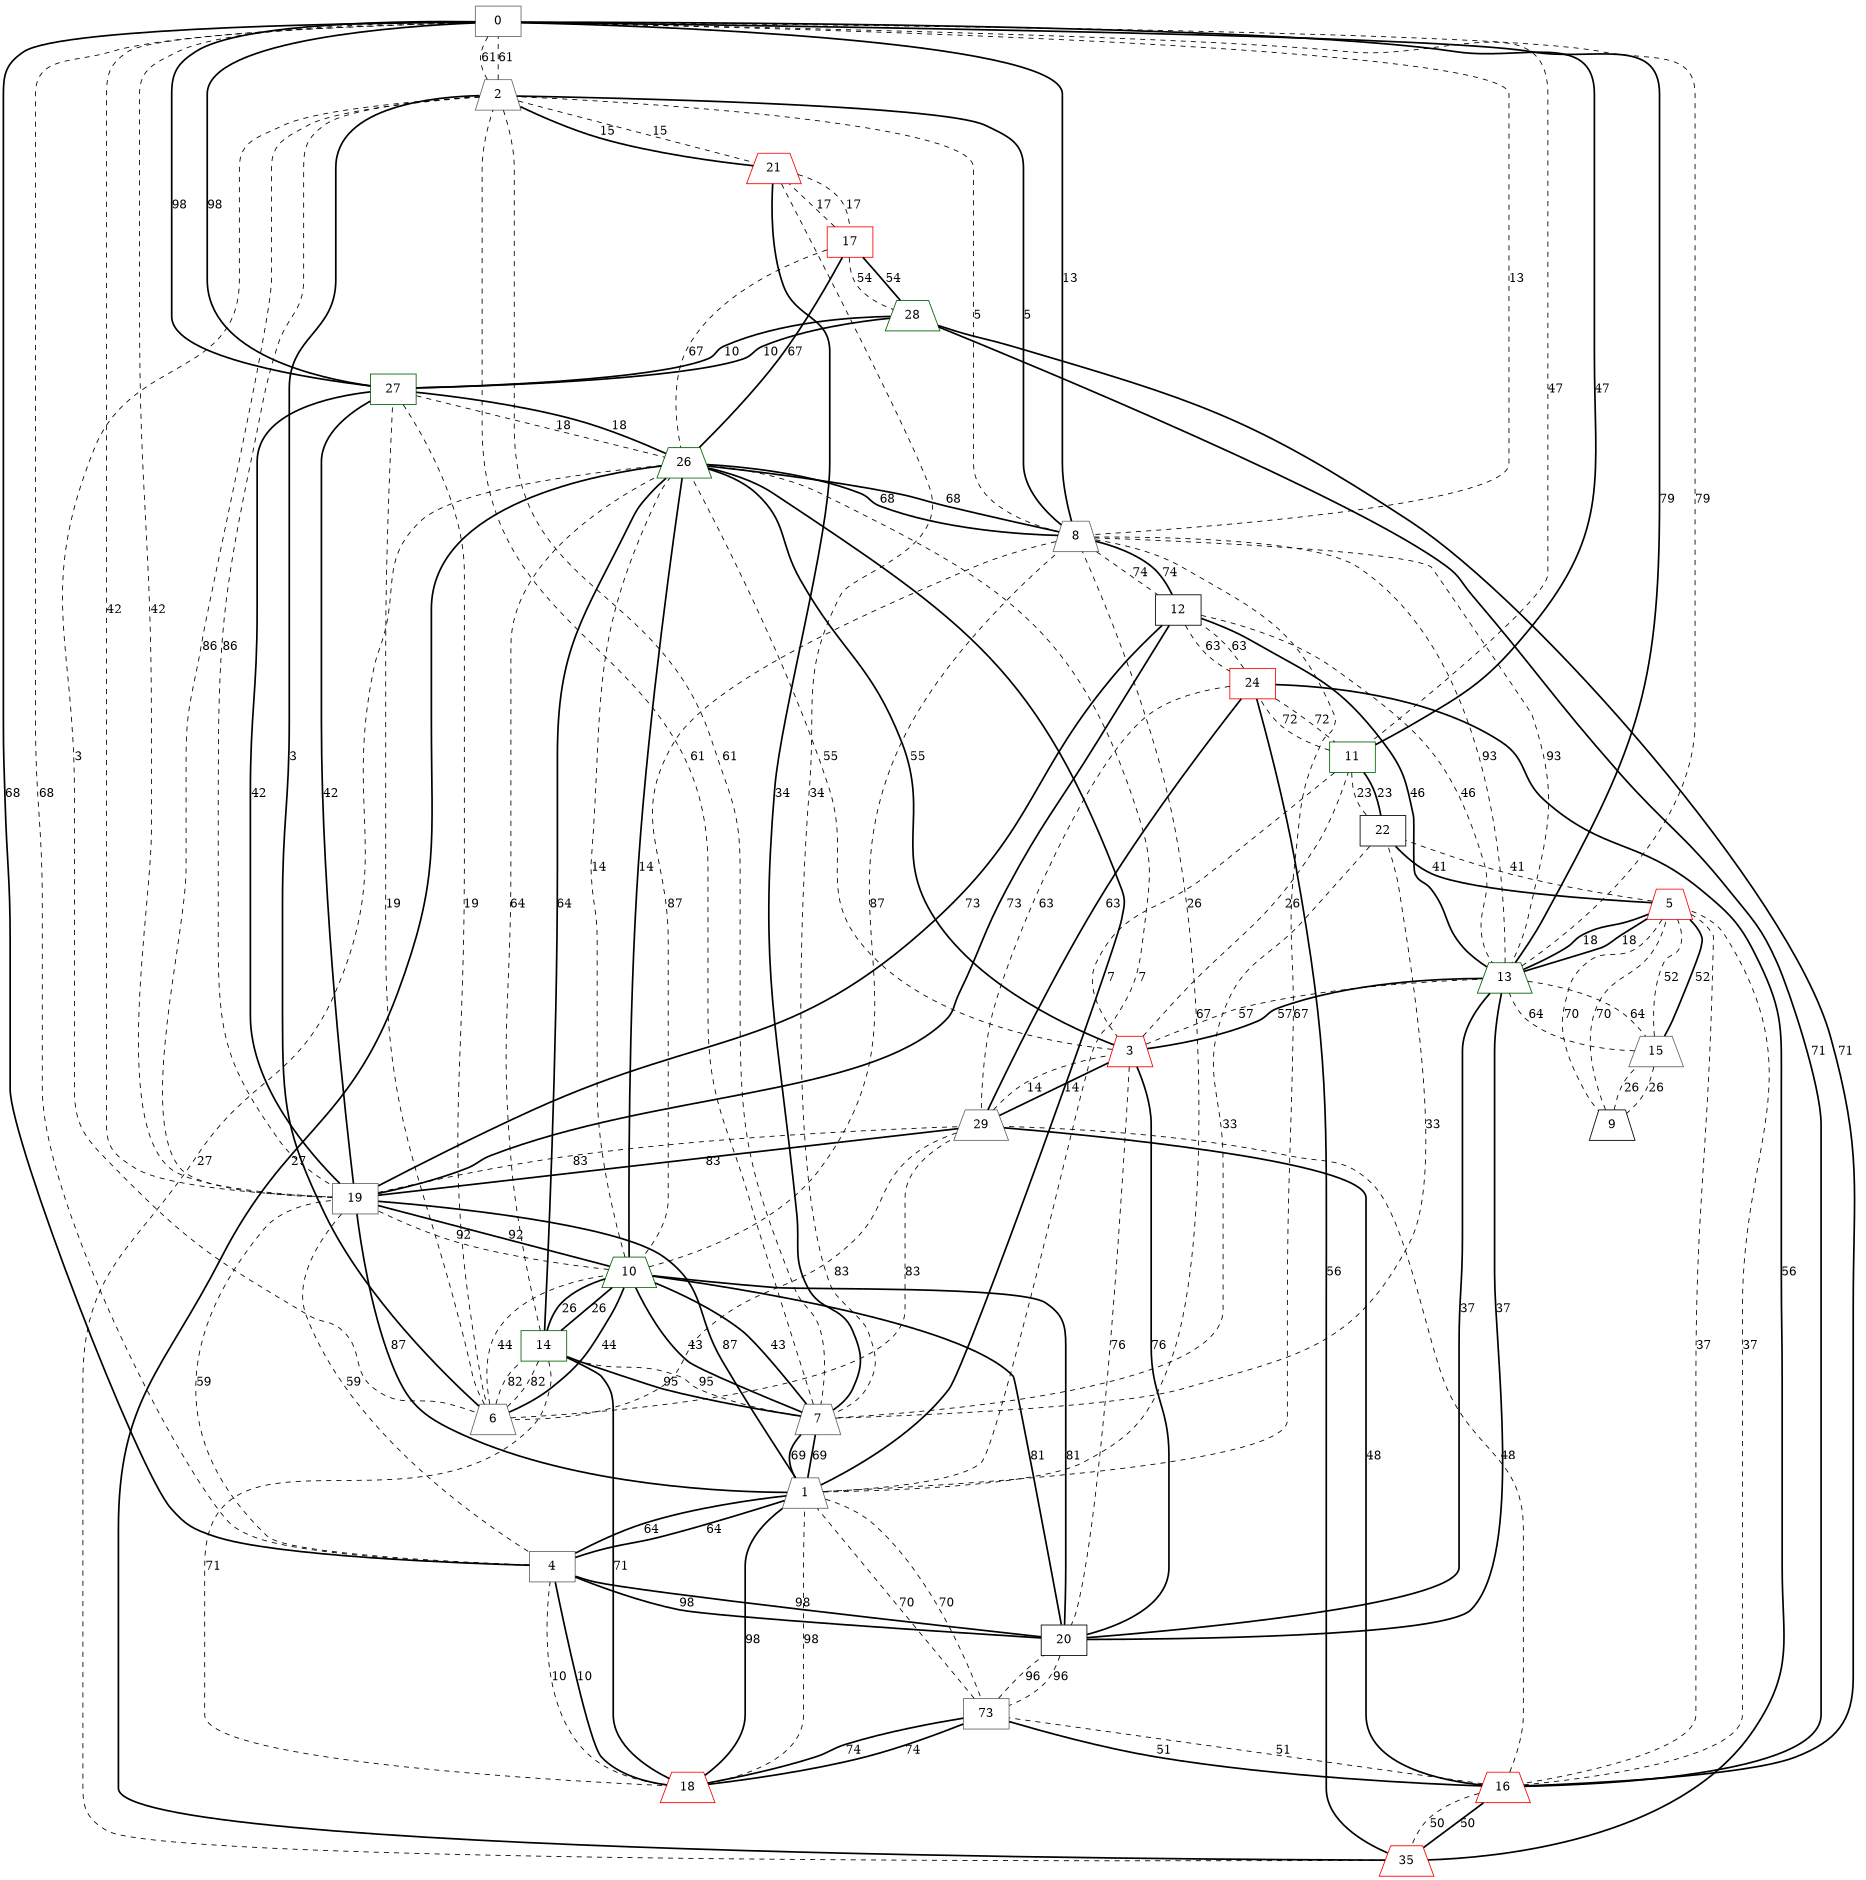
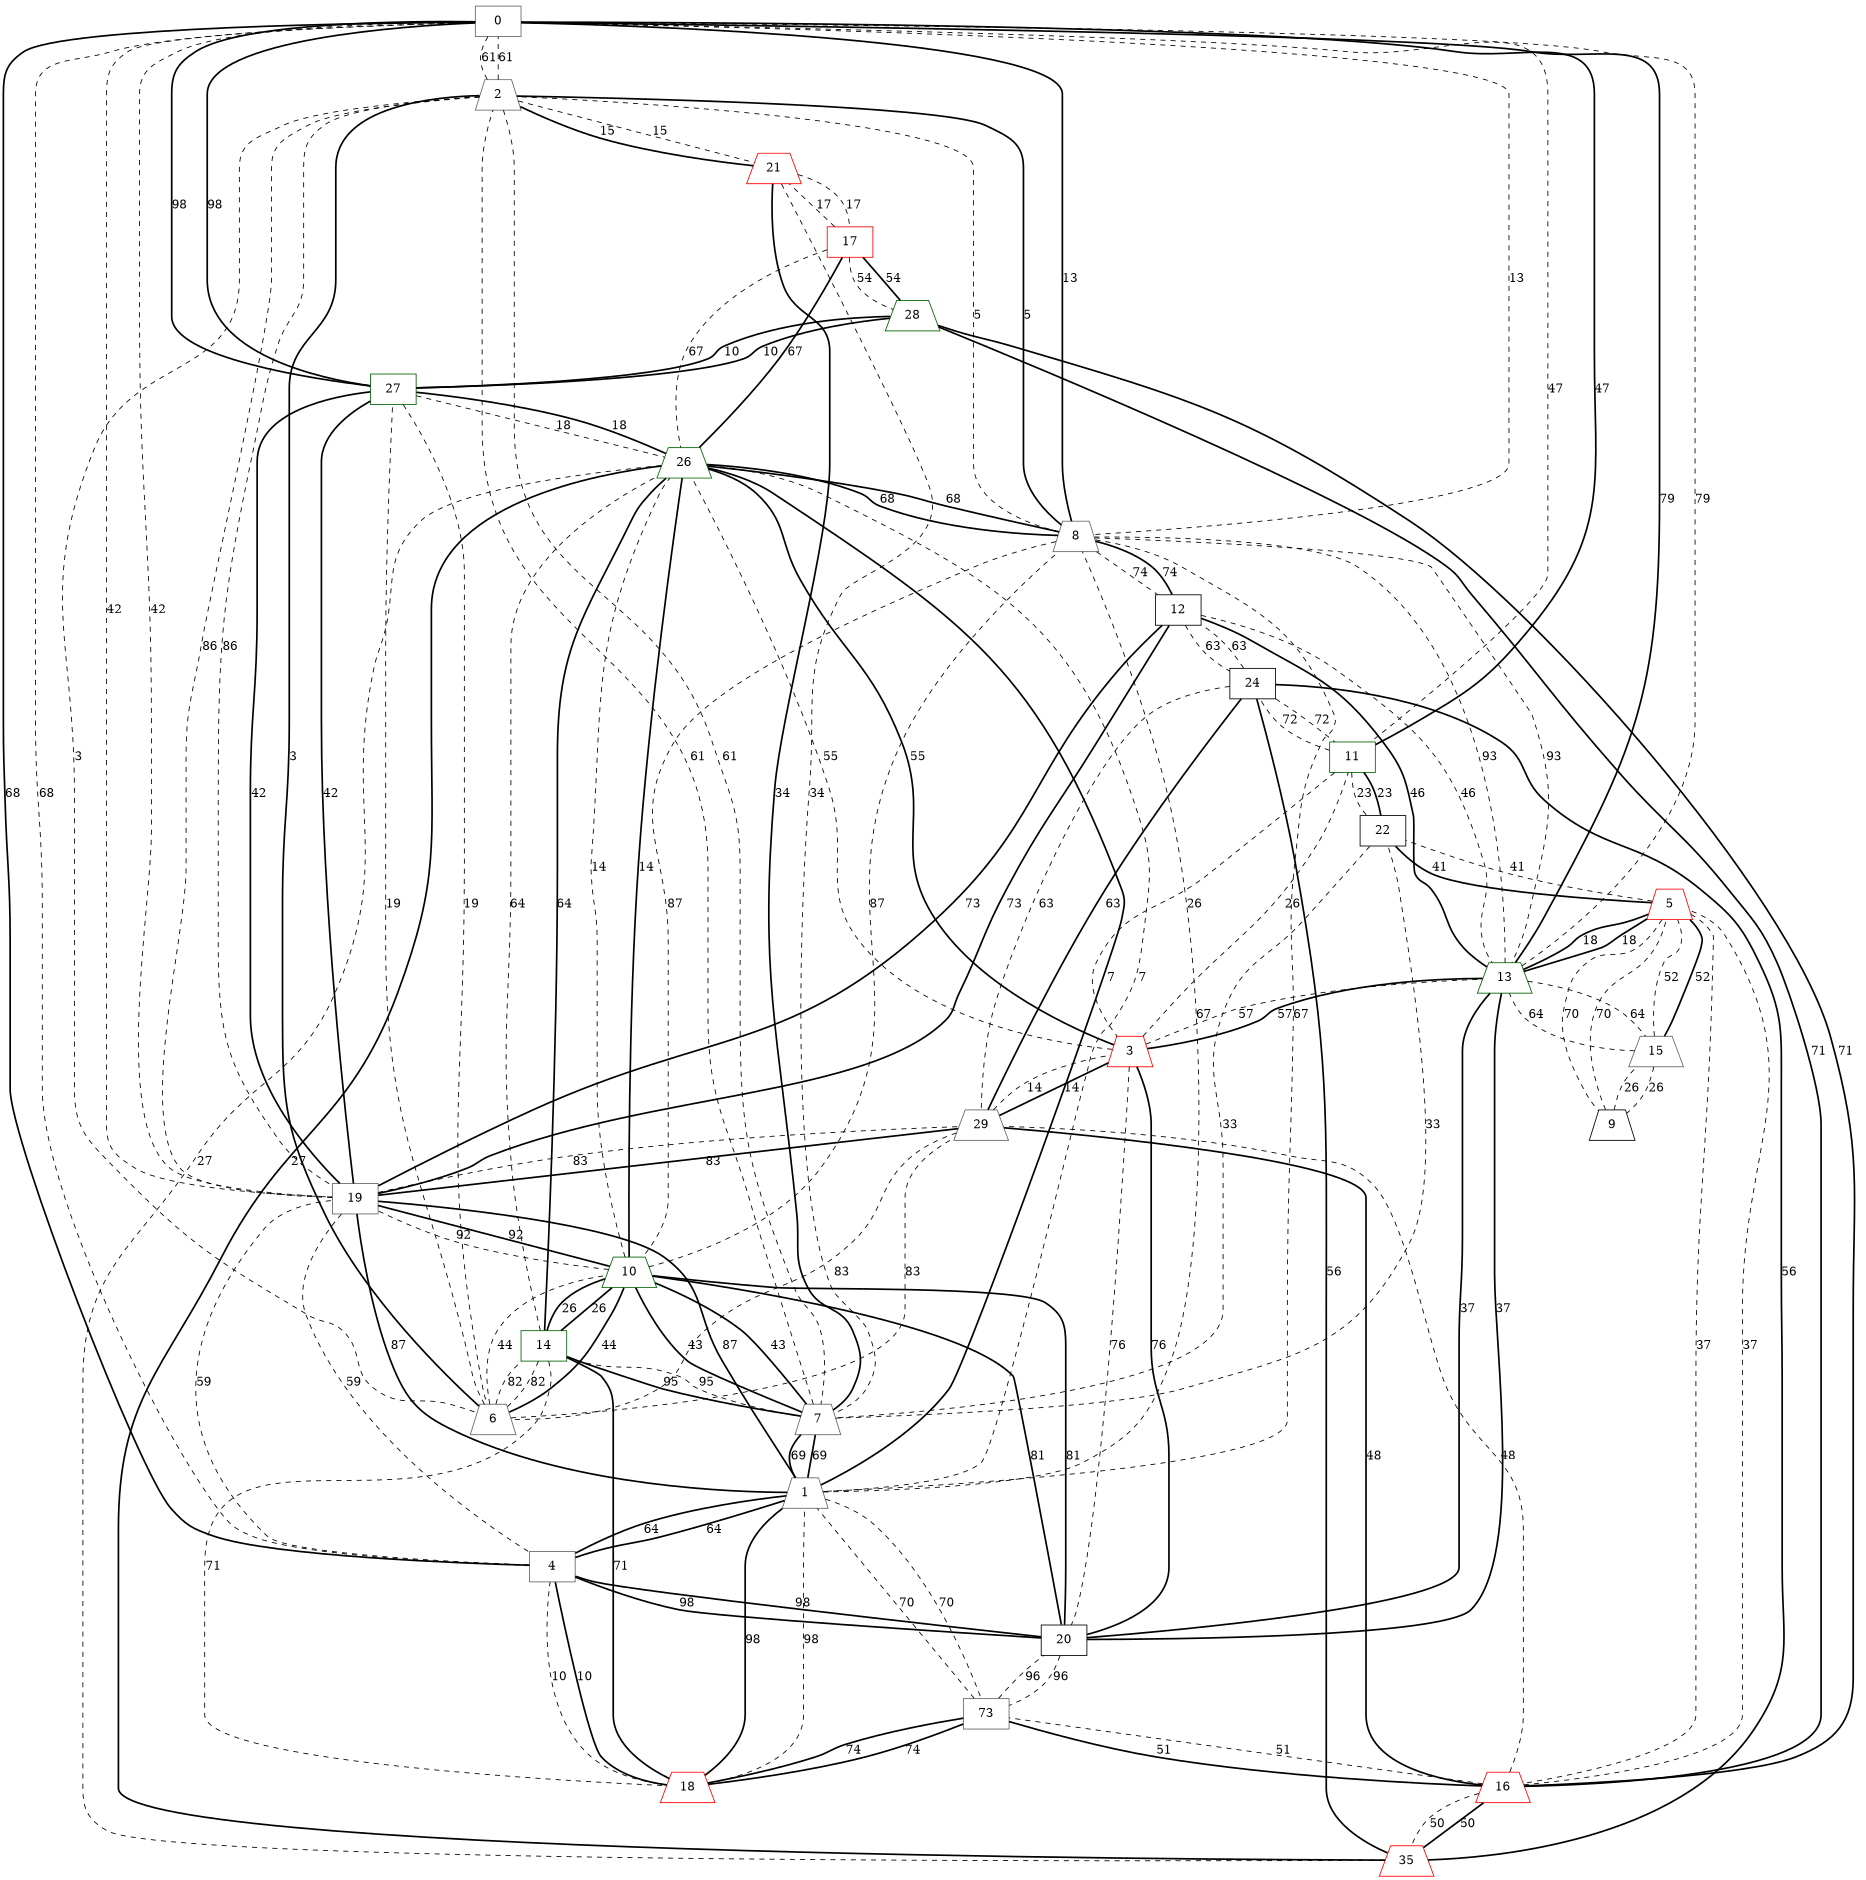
(1253, 684) -> (1253, 684)
